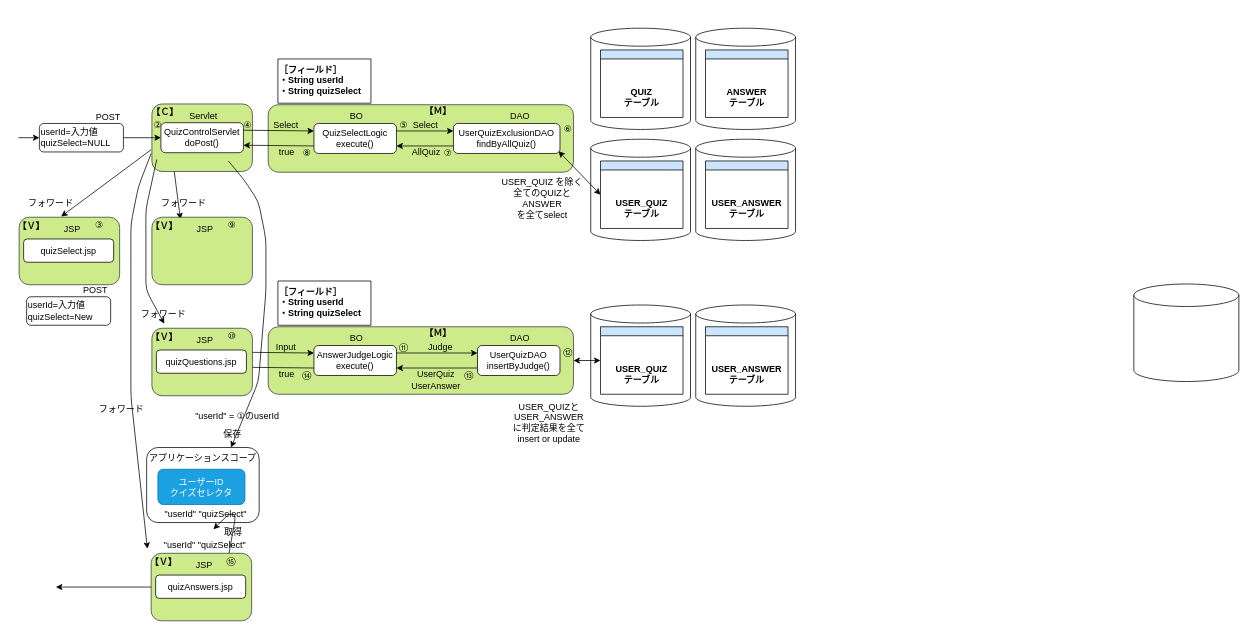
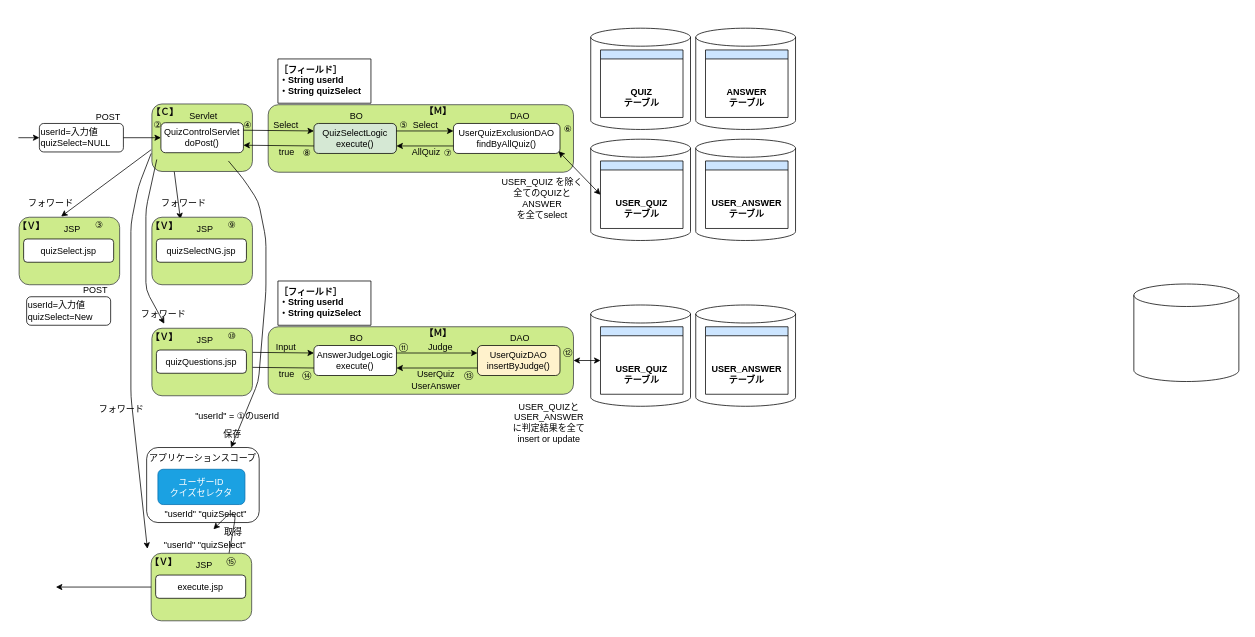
(355, 138) -> (355, 138)
none -> (201, 251)
(519, 360) -> (519, 360)
(201, 587) -> (201, 587)
